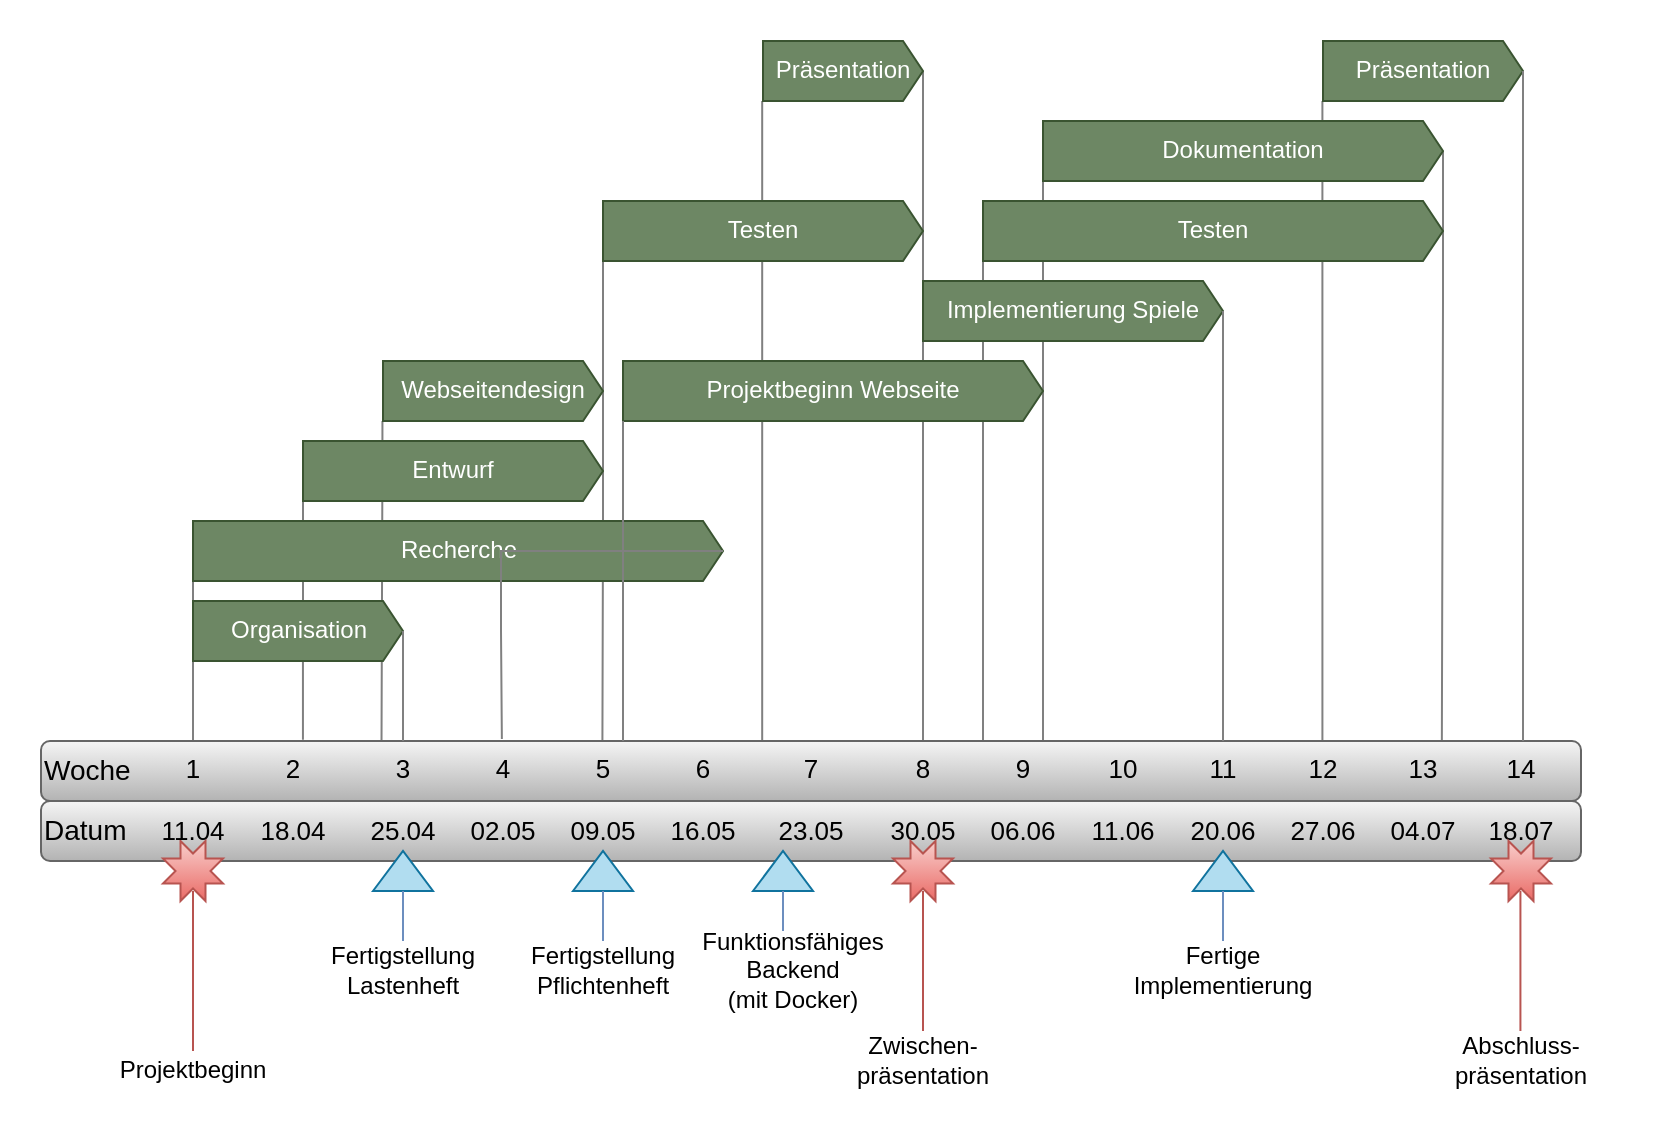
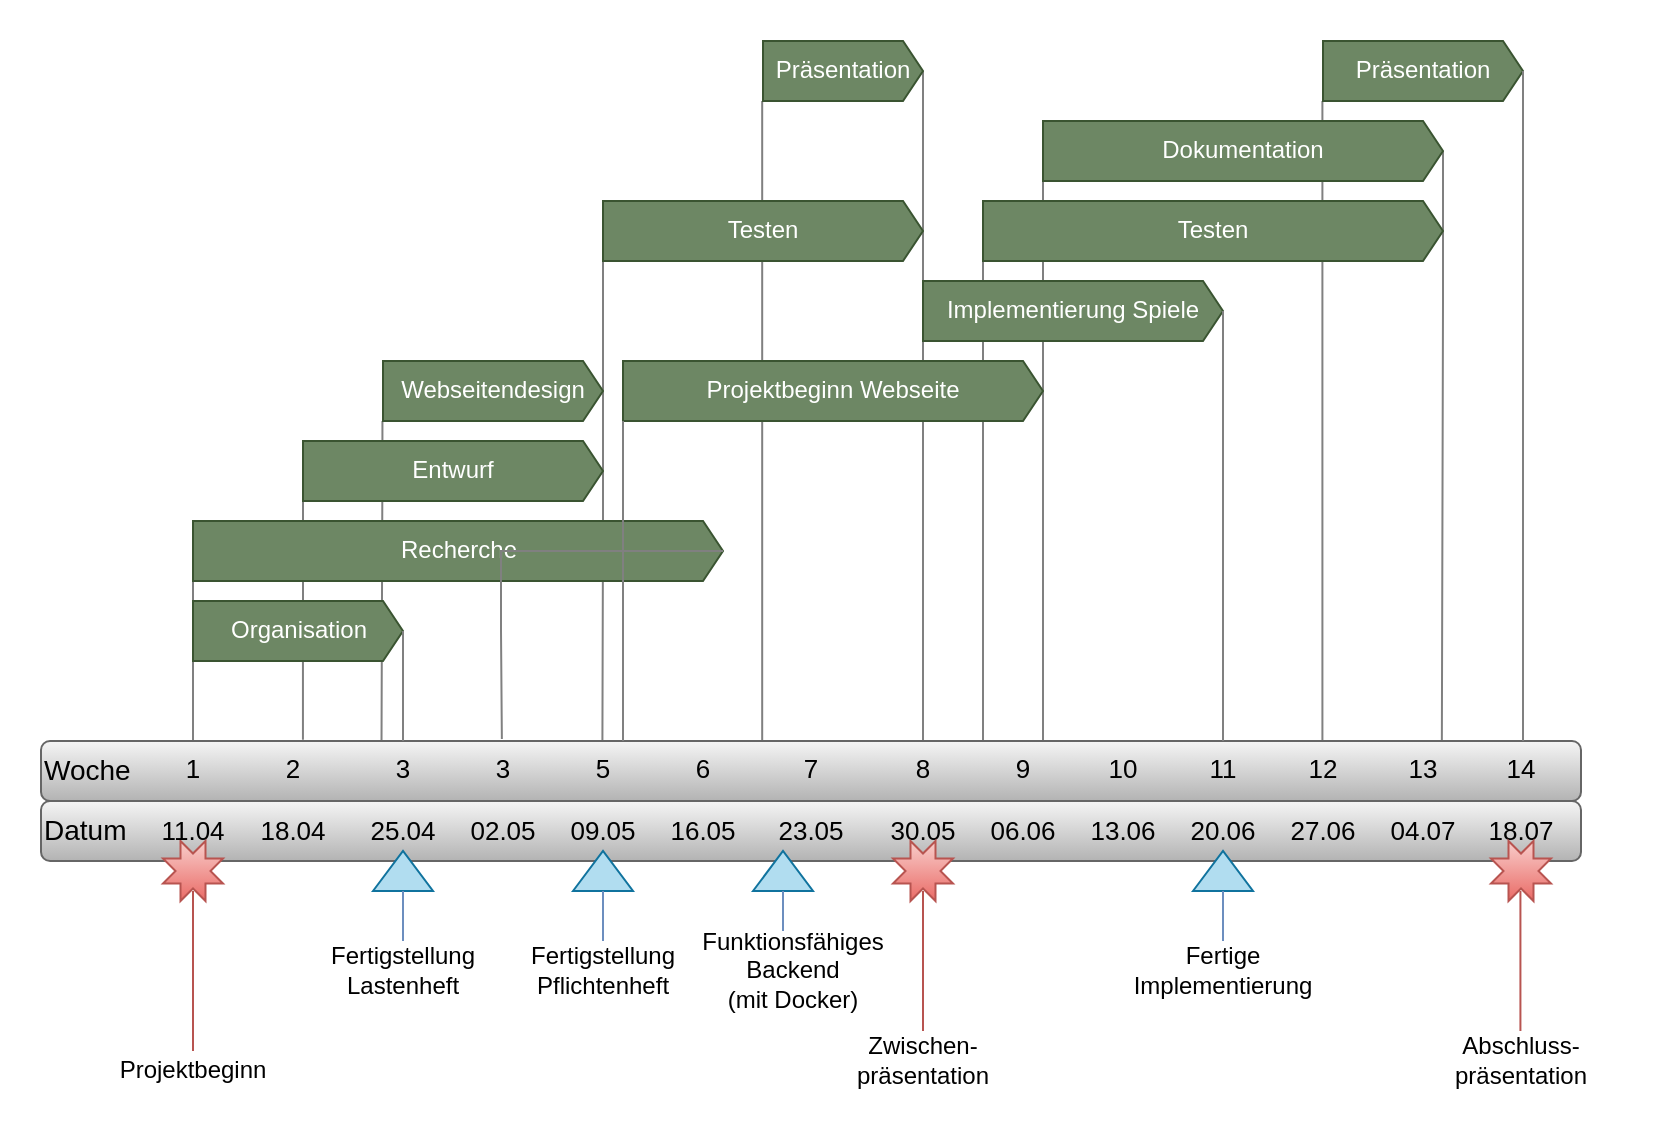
(504, 801) -> (504, 801)
(1124, 801) -> (1124, 801)
